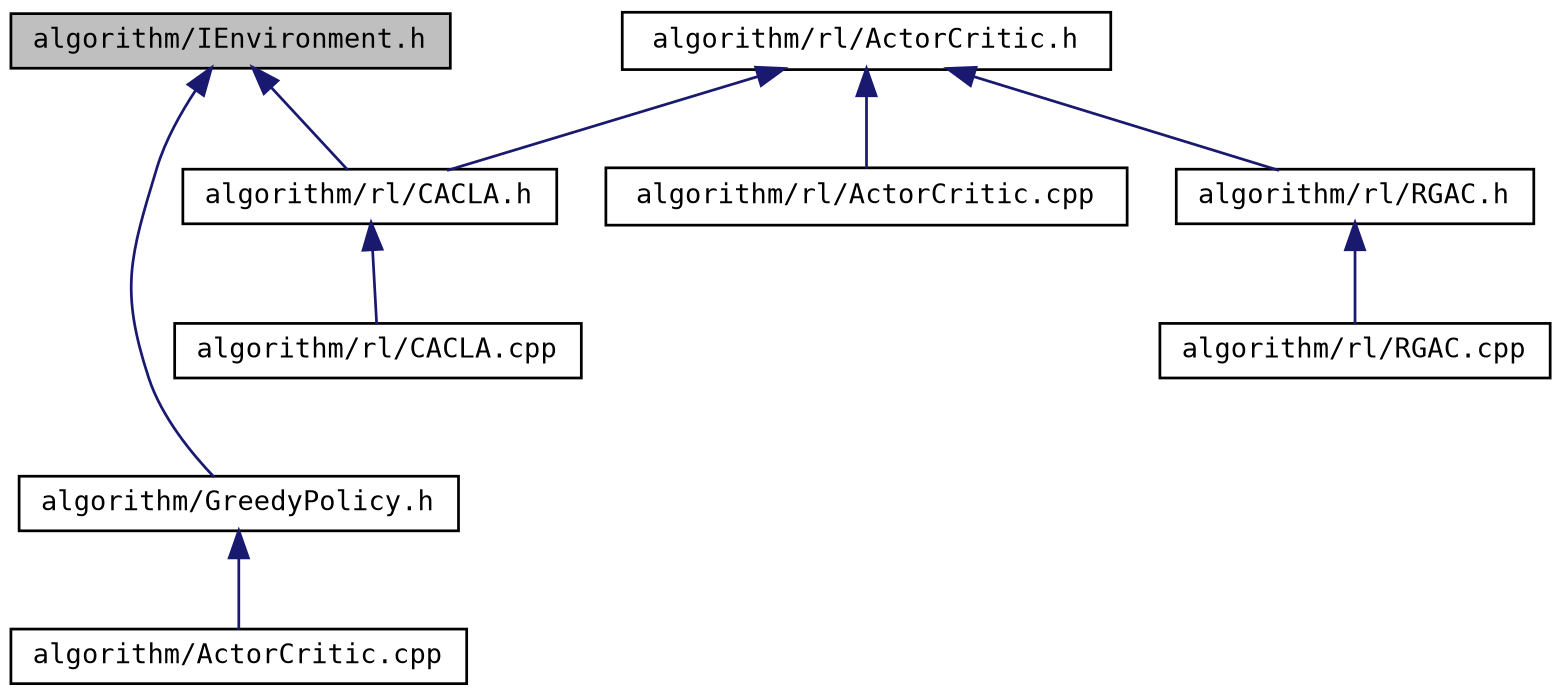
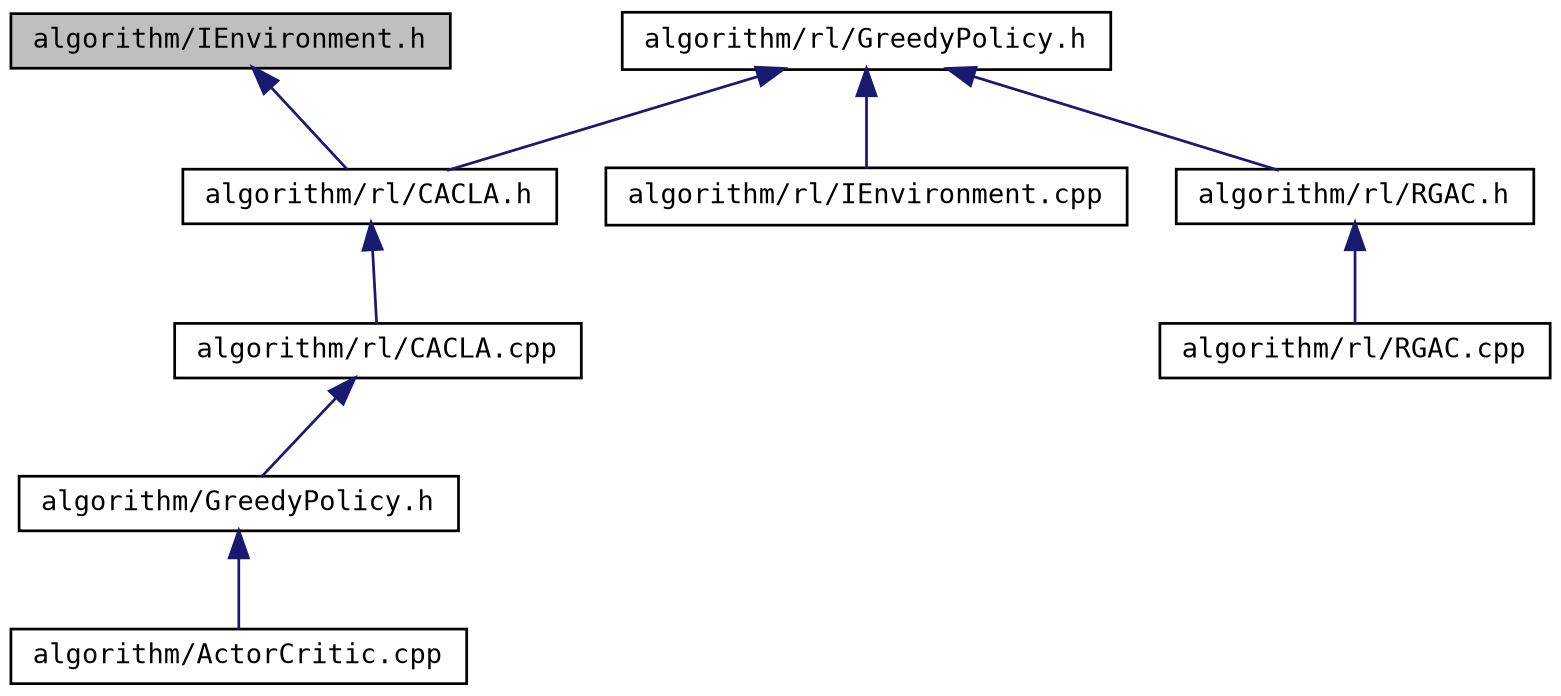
(867, 41) -> (867, 41)
(867, 196) -> (867, 196)
(132, 289) -> (299, 437)
